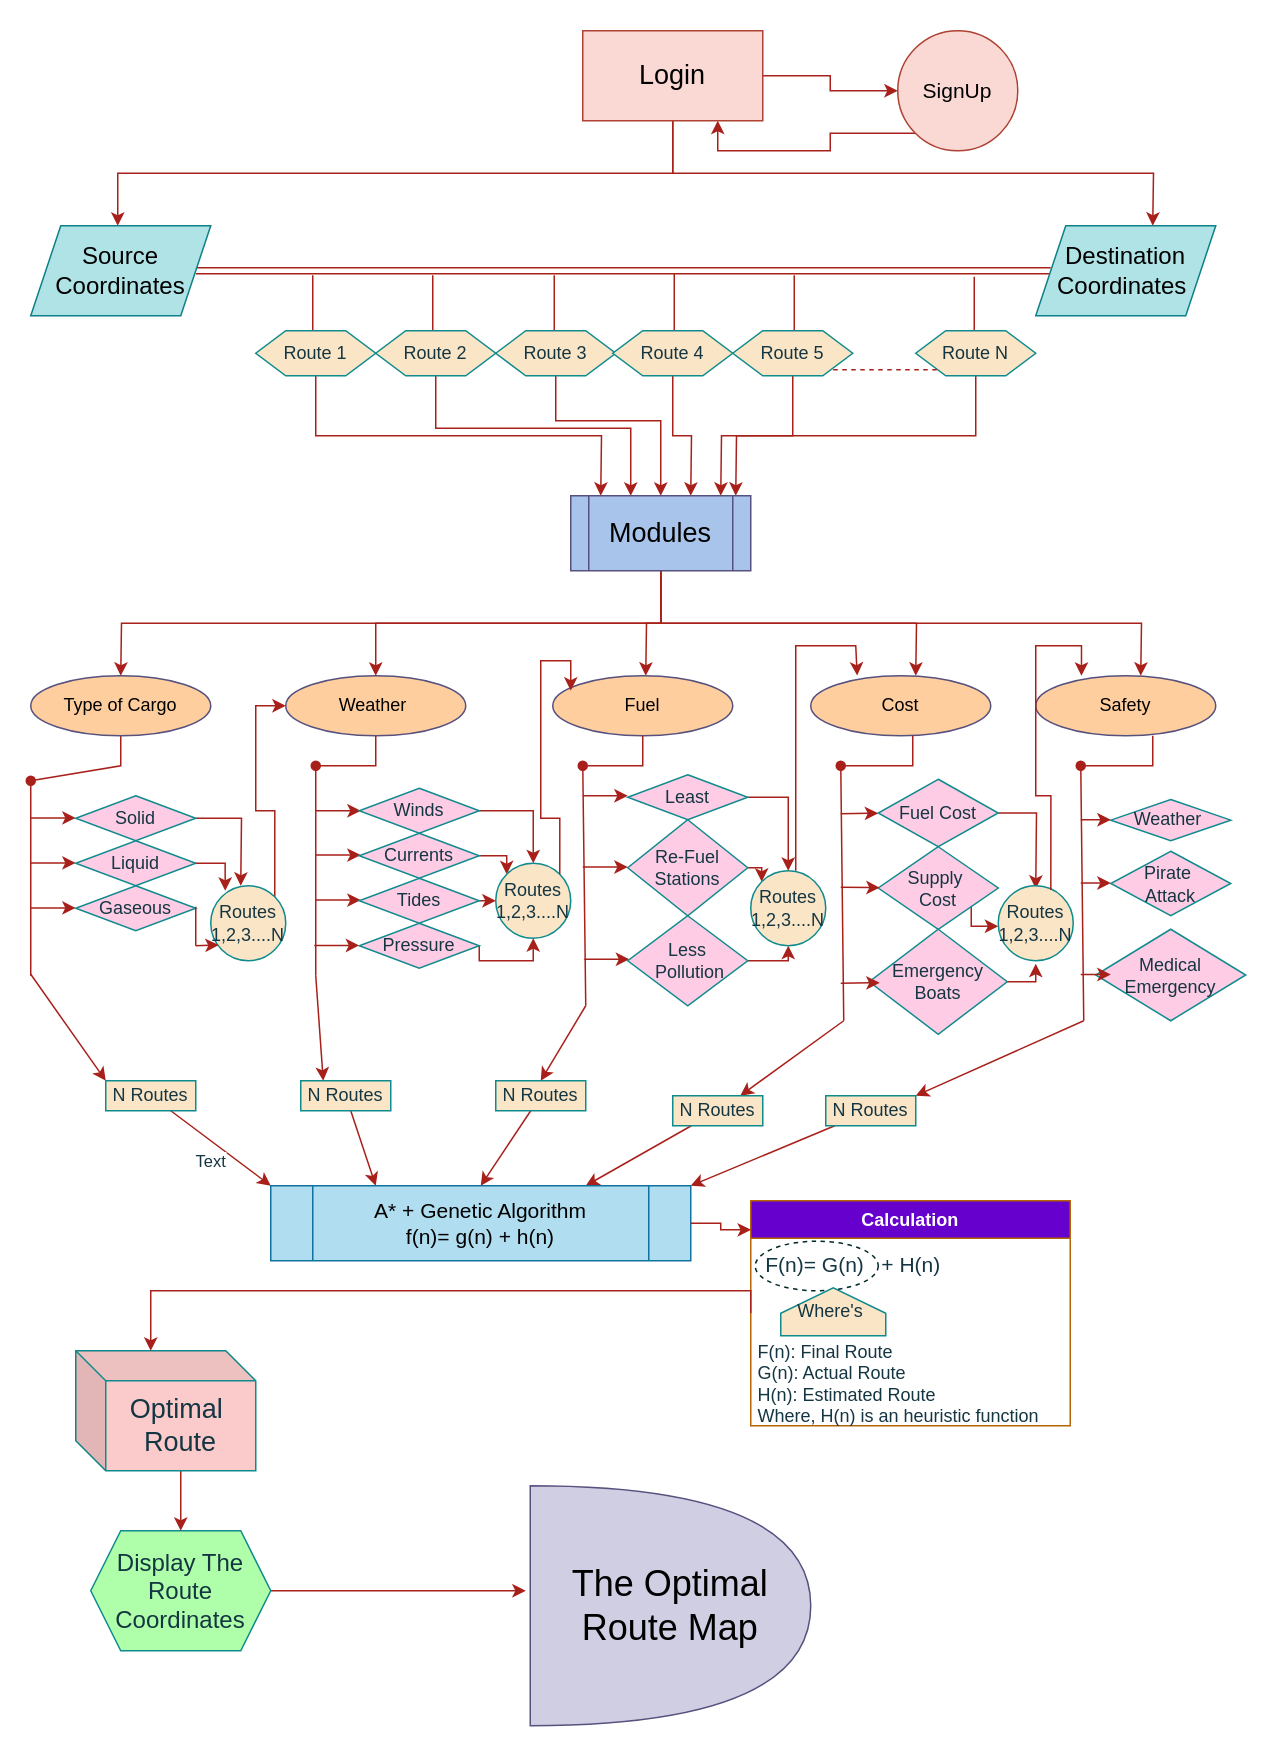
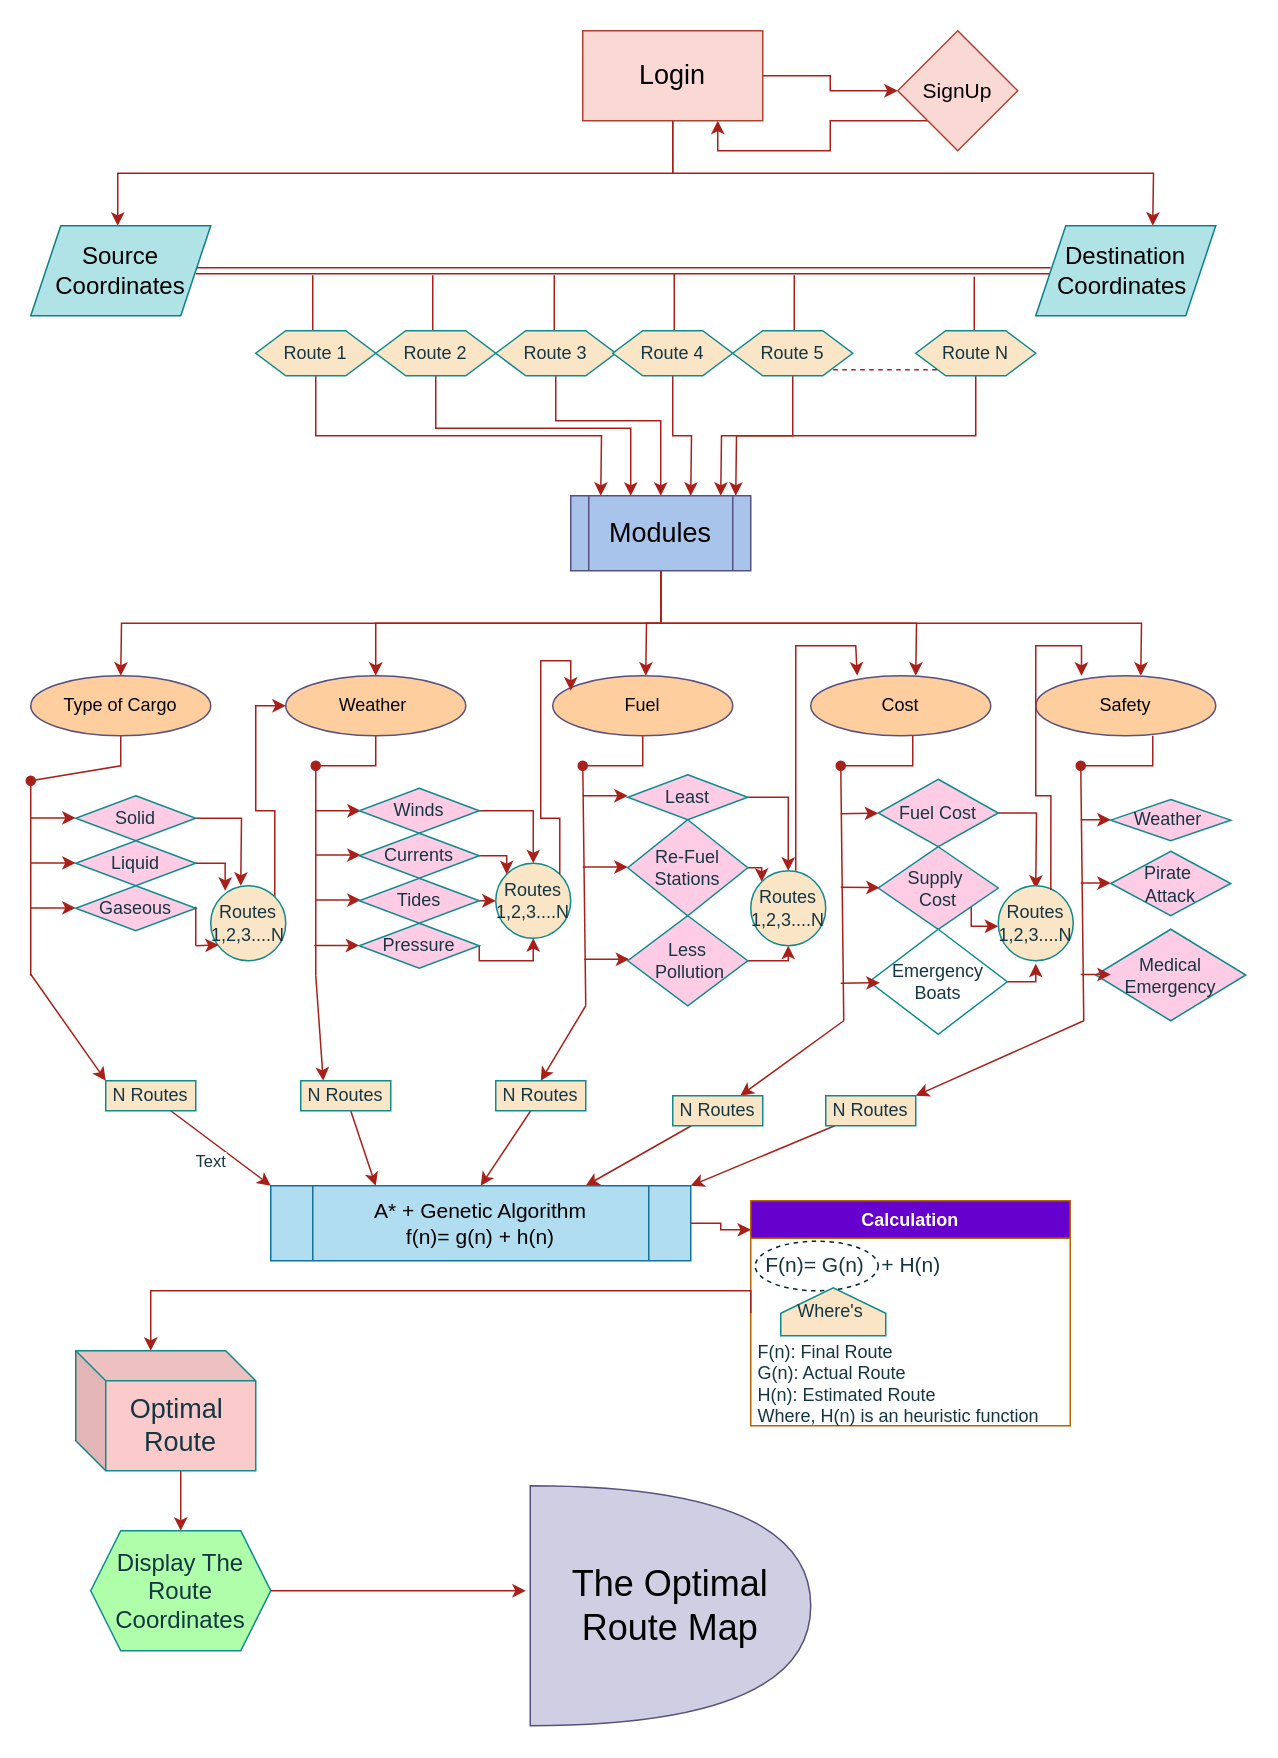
(958, 91) -> (958, 91)
(938, 982) -> (938, 982)
